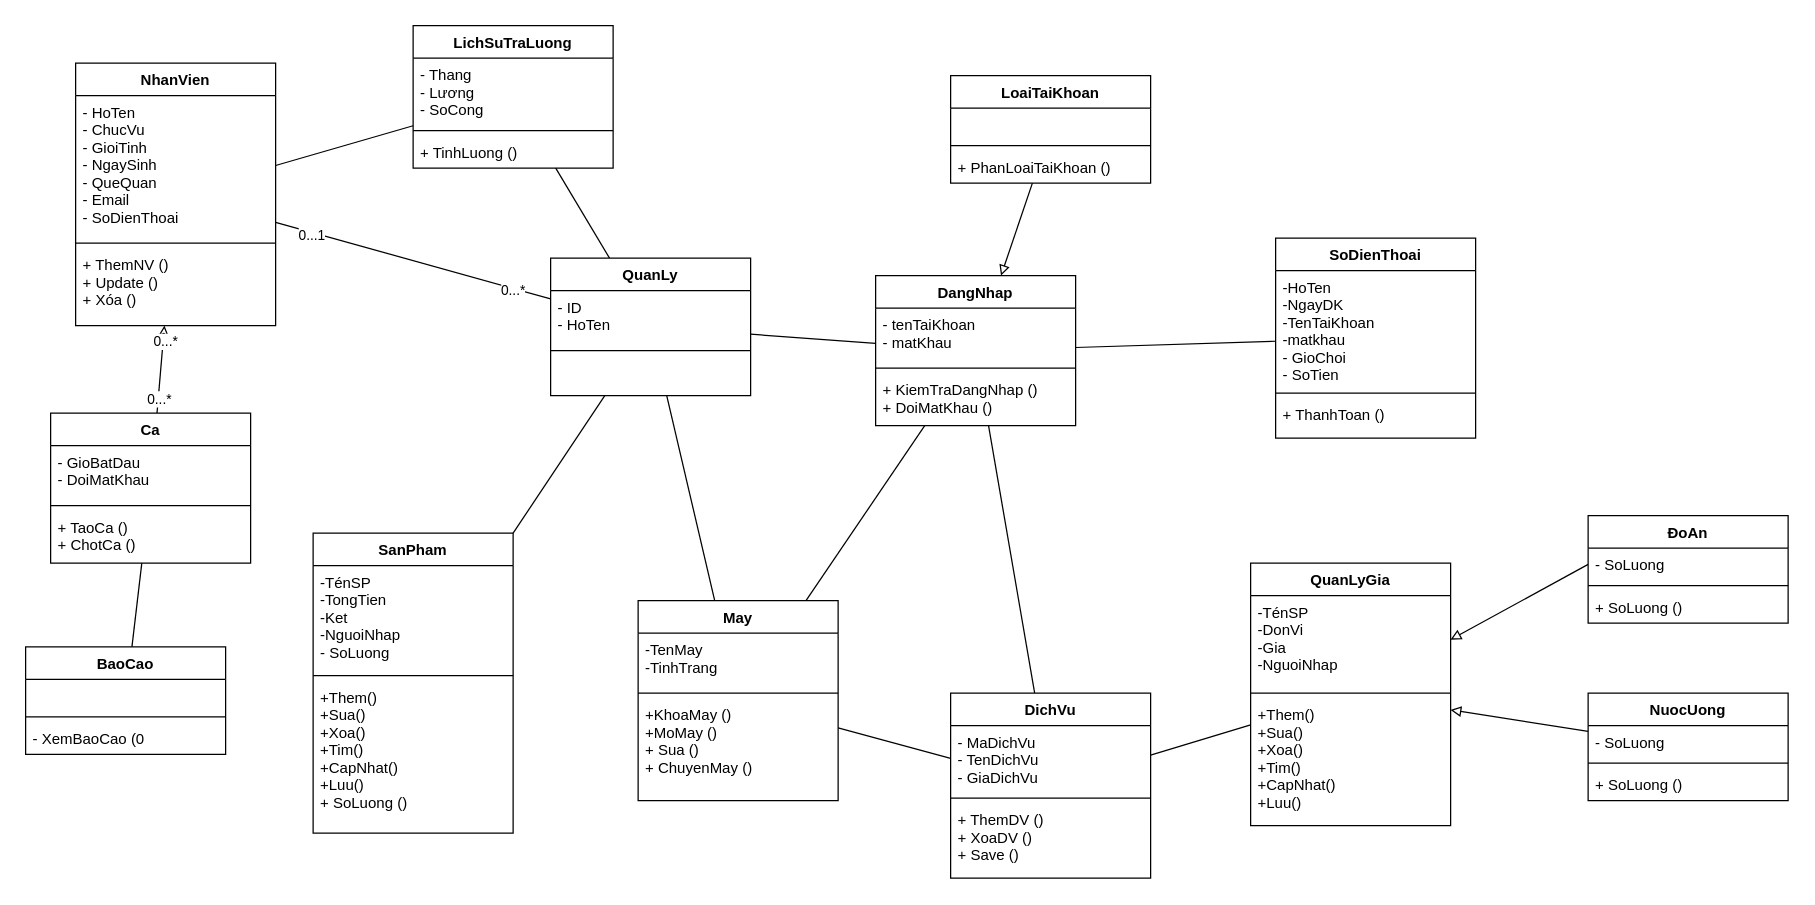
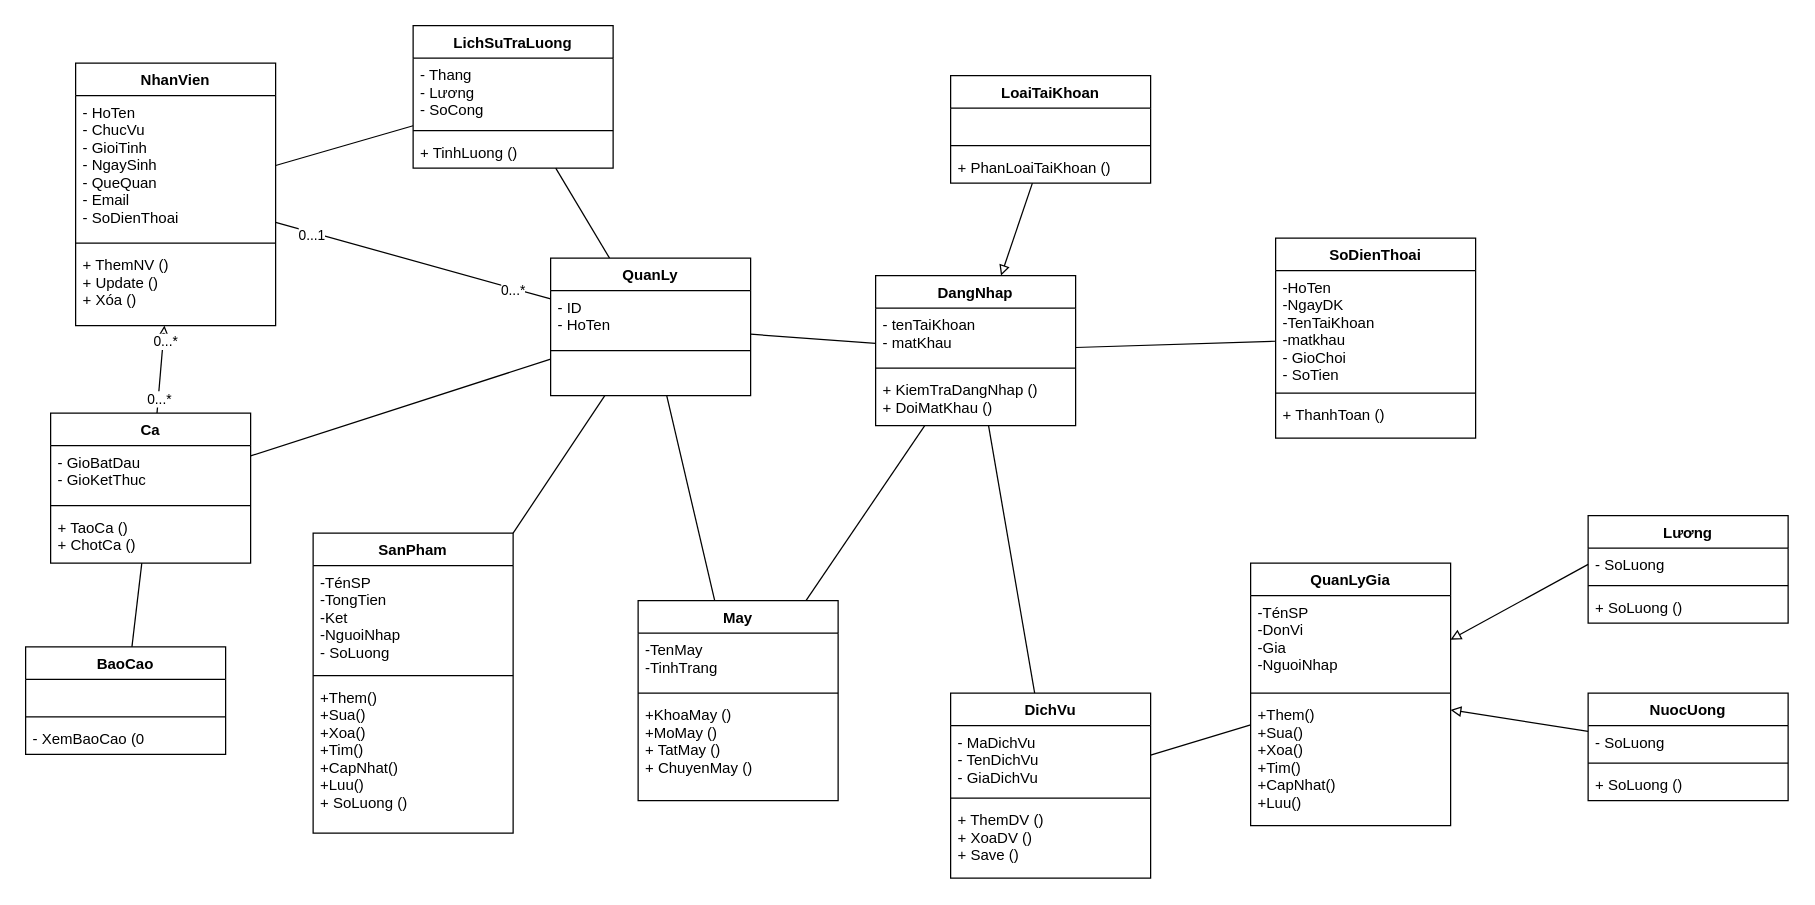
none -> (400, 408)
(100, 463) -> (100, 463)
(1688, 533) -> (1688, 533)
(689, 715) -> (689, 715)
(894, 743) -> none
